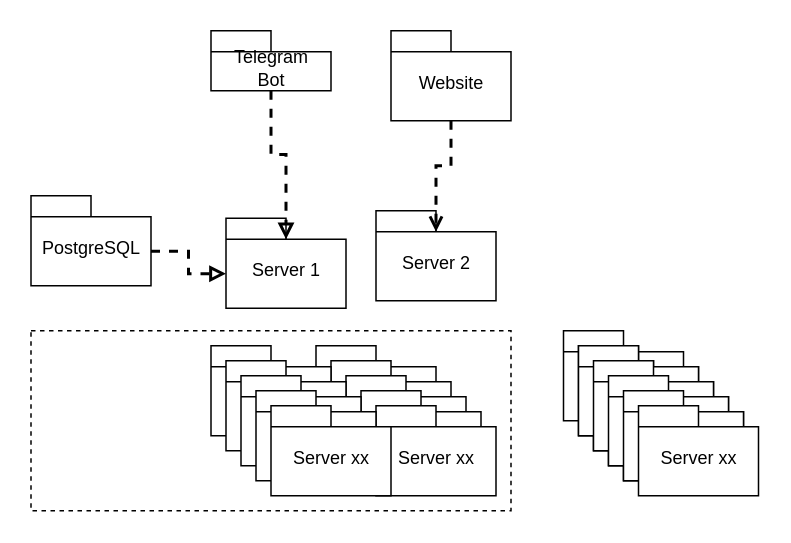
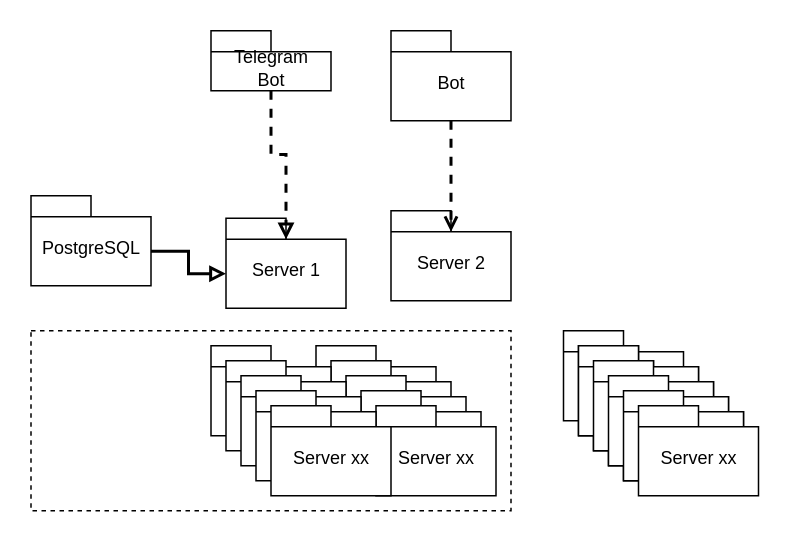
(452, 83) -> (452, 83)
(188, 253) -> (188, 253)
(436, 256) -> (451, 256)
